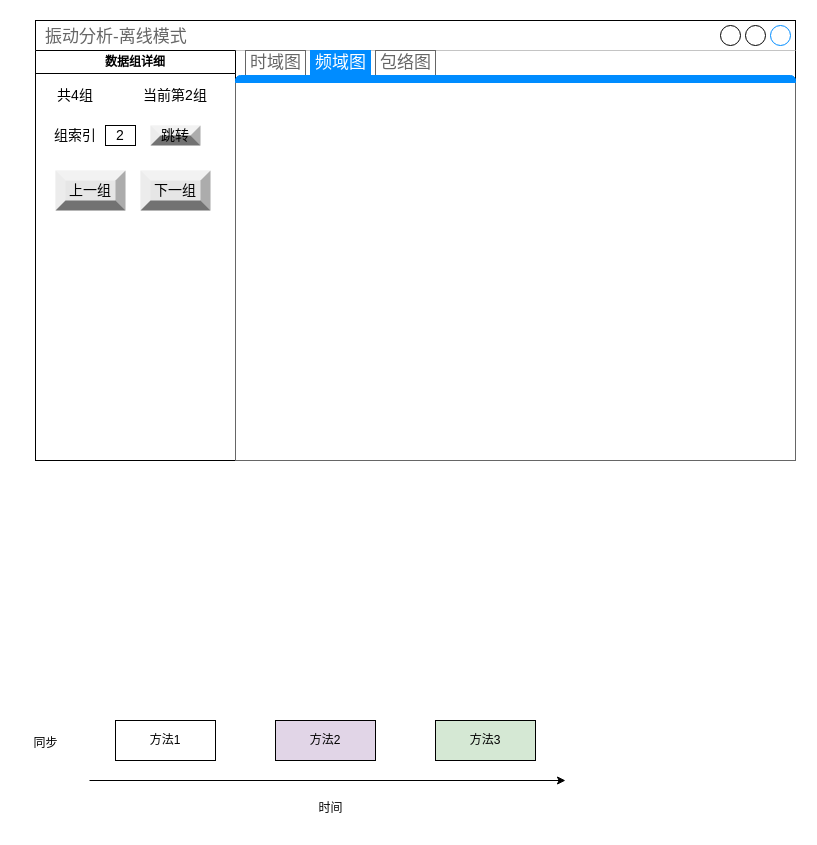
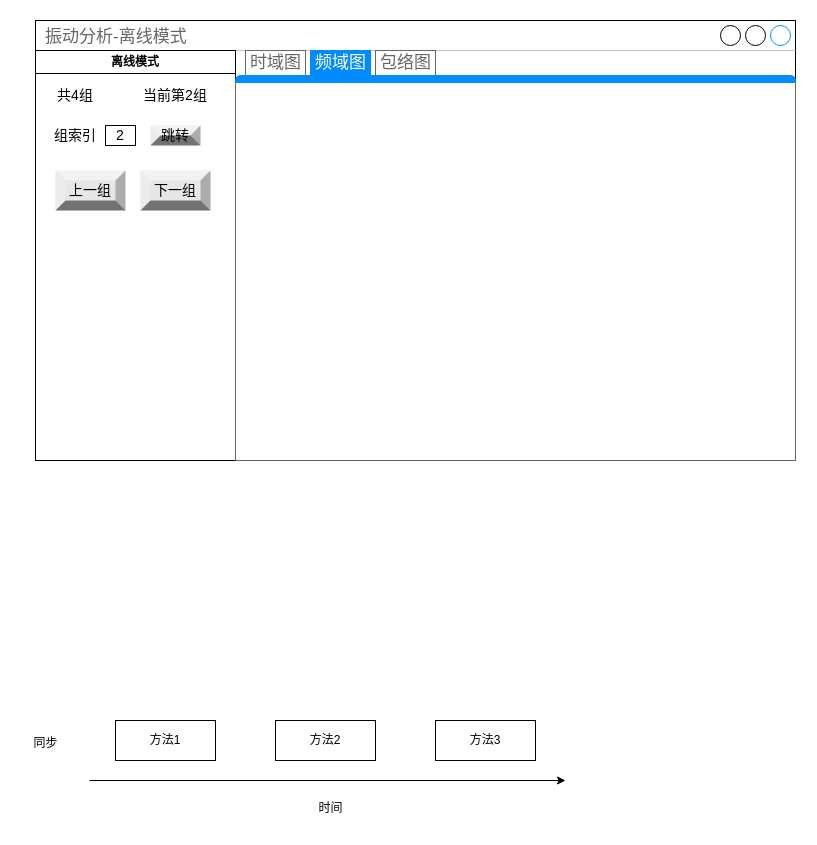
(136, 63) -> (136, 63)
(326, 741) -> (326, 741)
(486, 741) -> (486, 741)
